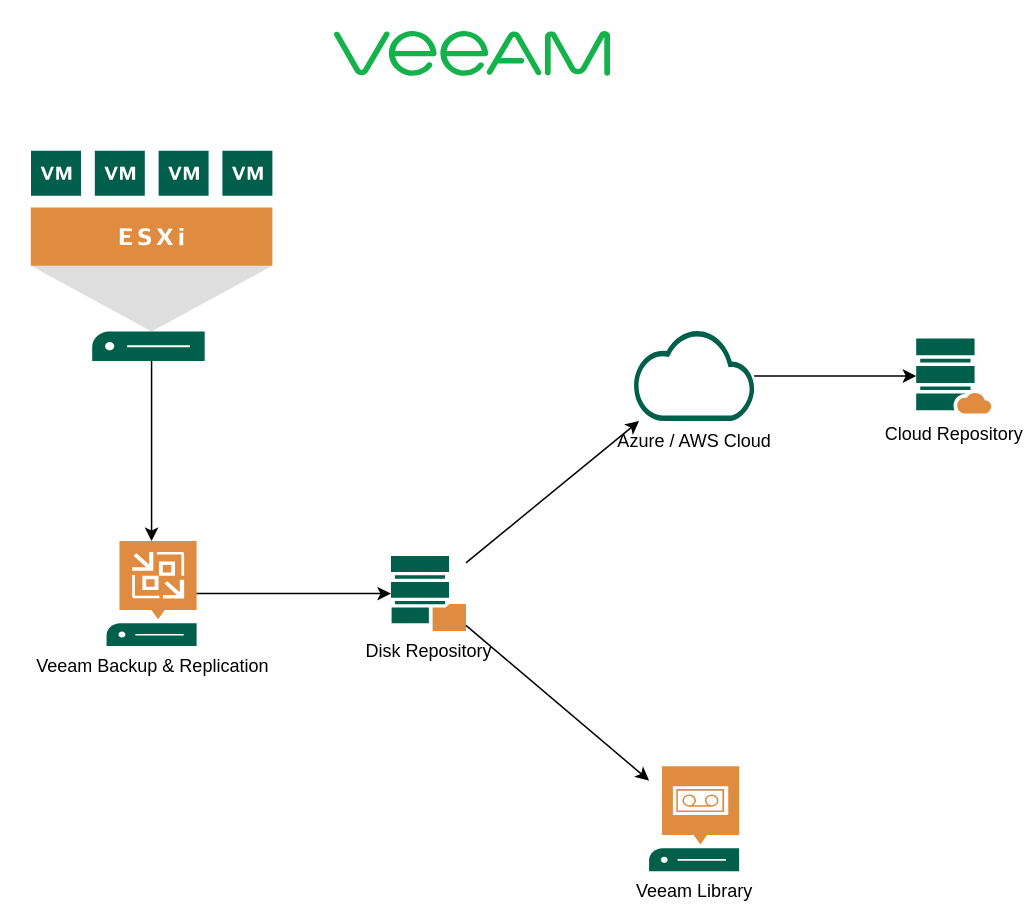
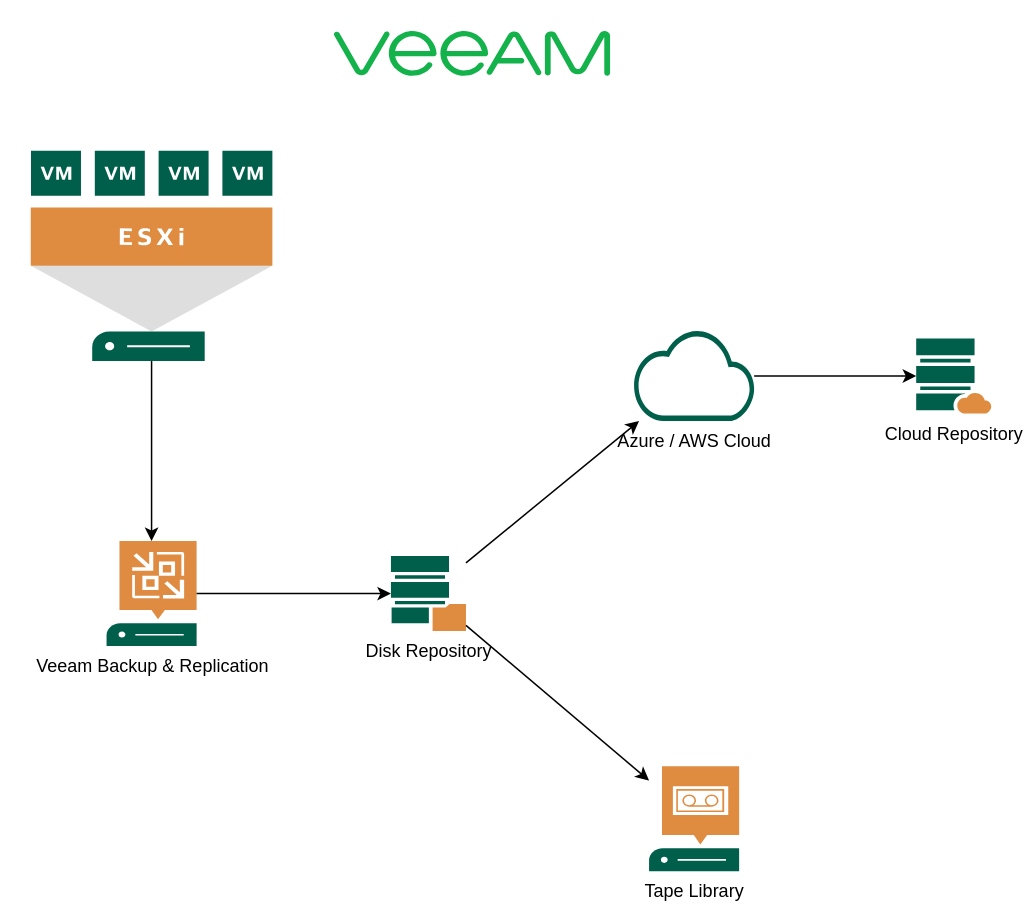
(695, 892) -> (695, 892)
